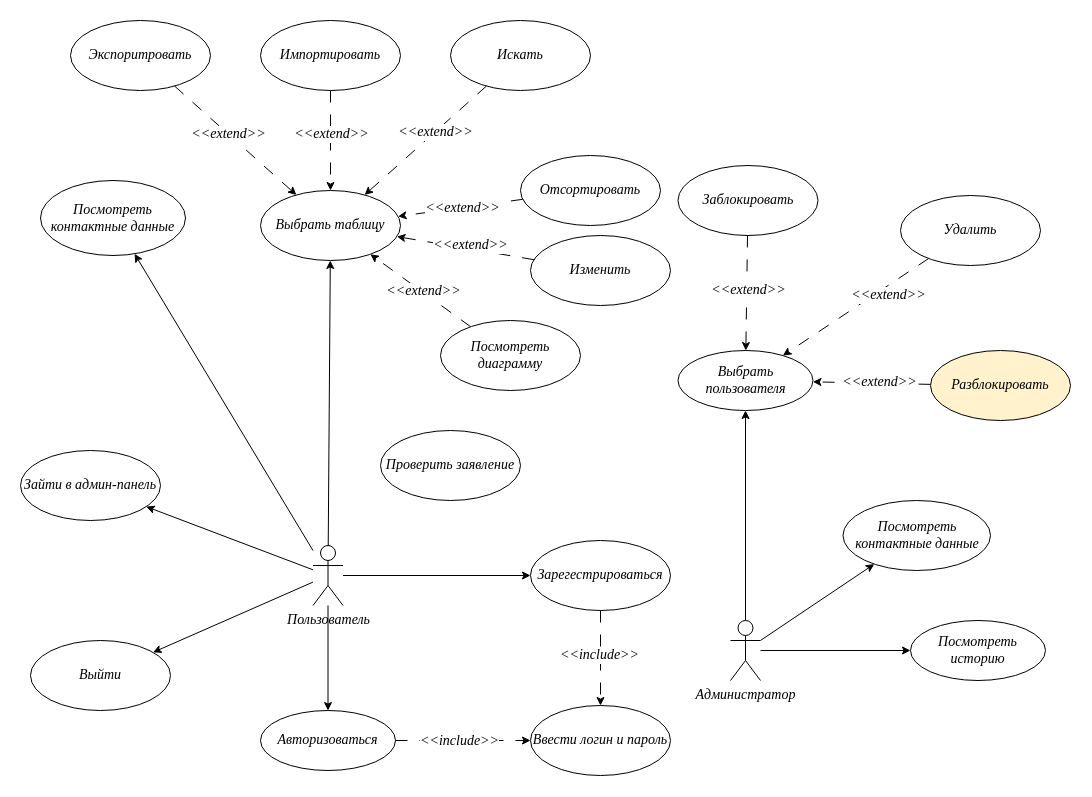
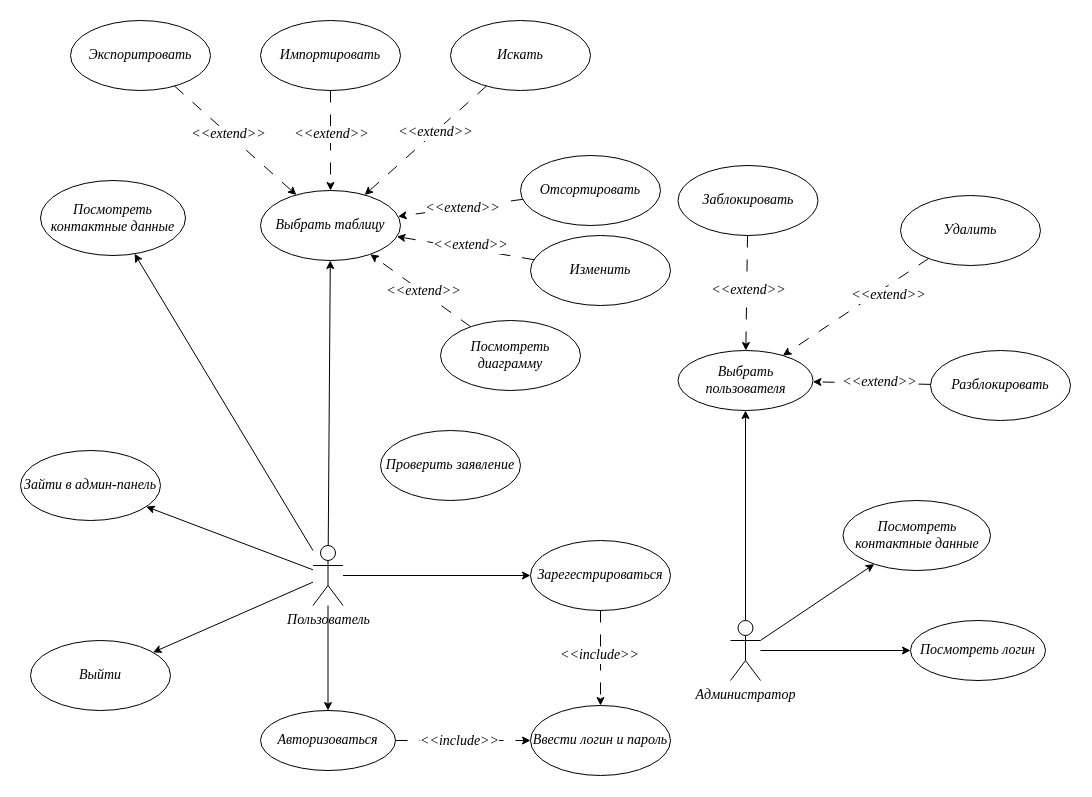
(1001, 386) -> (1001, 386)
(978, 651) -> (978, 651)
